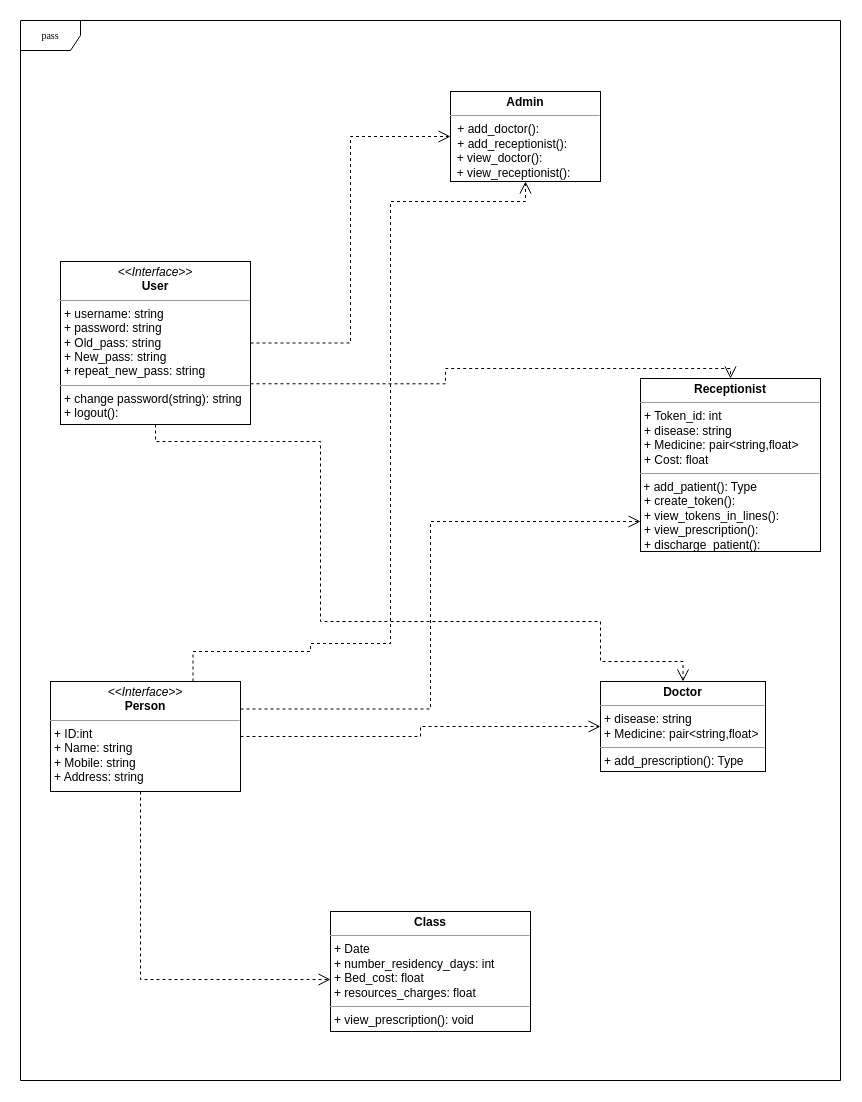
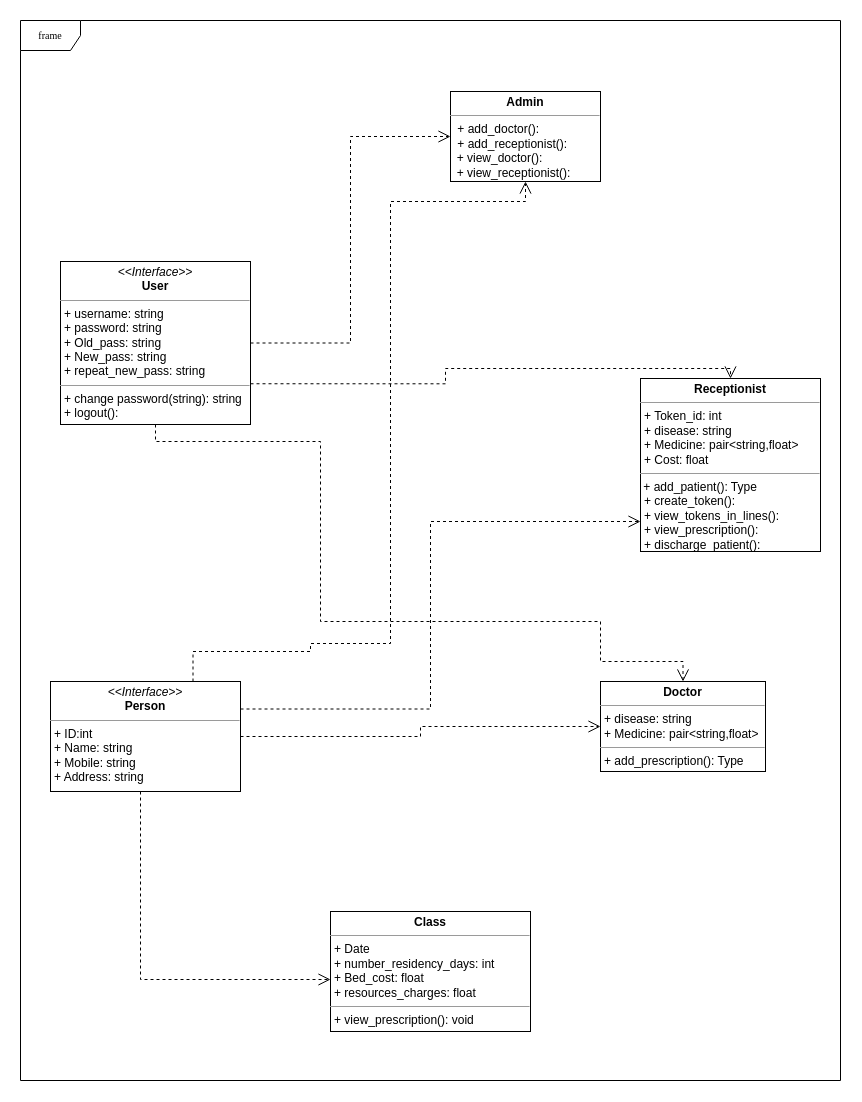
(51, 36) -> (51, 36)
